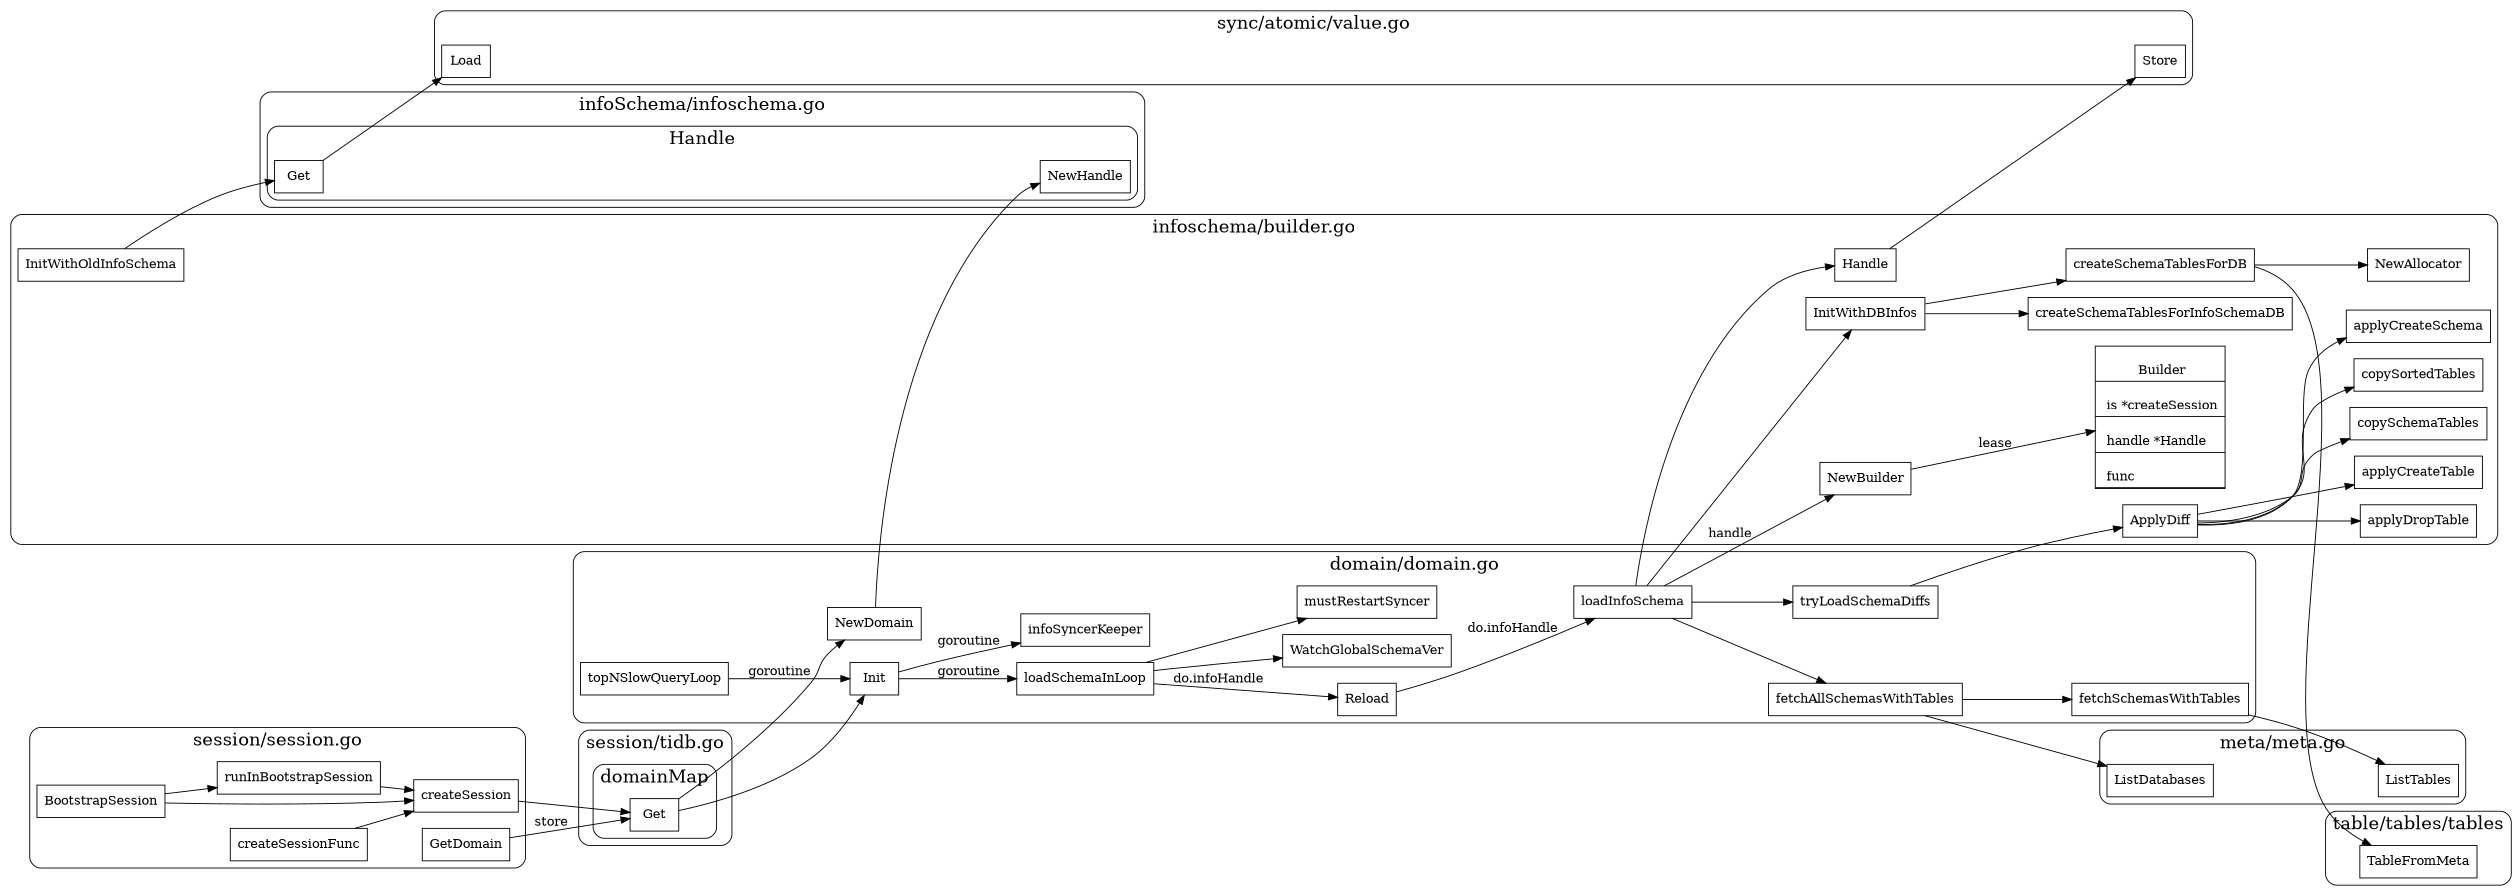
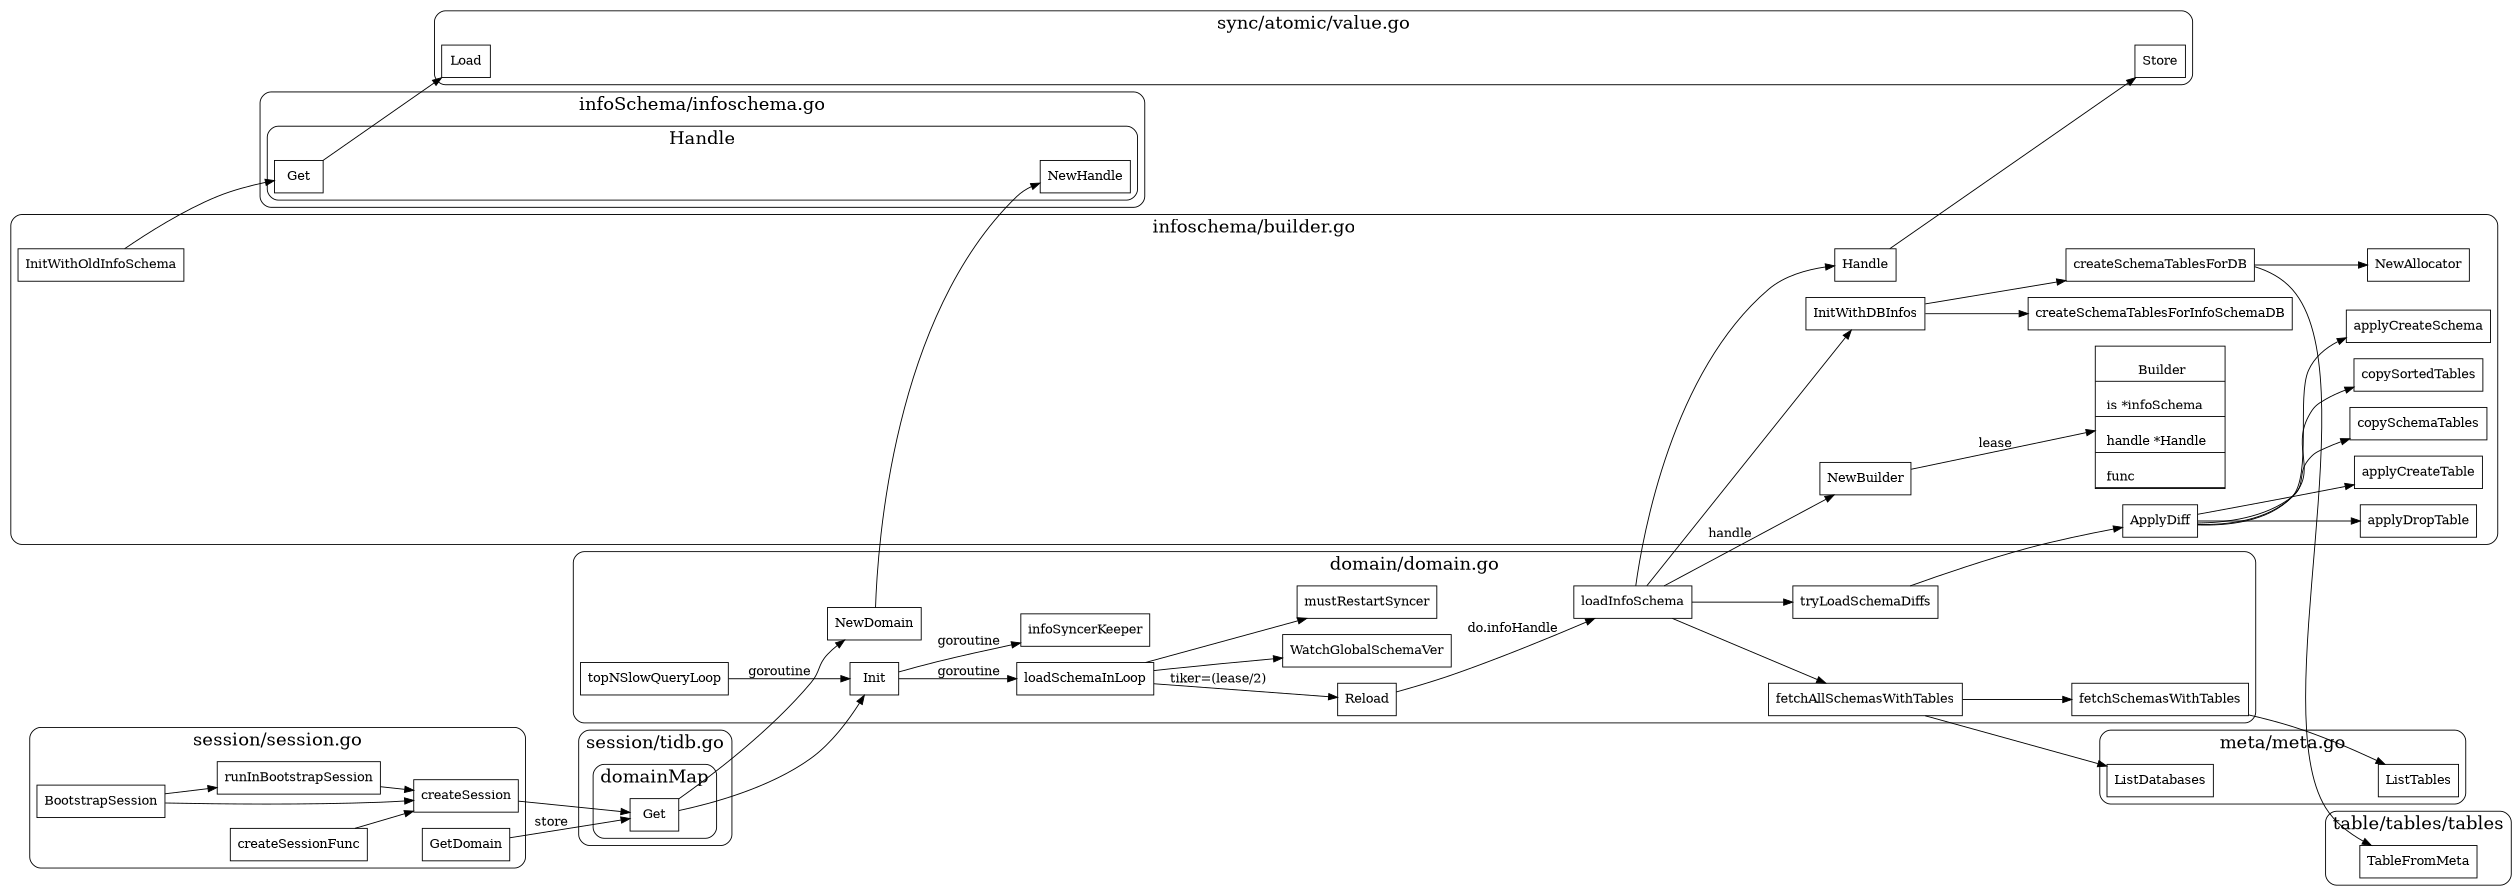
(2160, 406) -> (2153, 406)
(1218, 679) -> (1218, 679)
